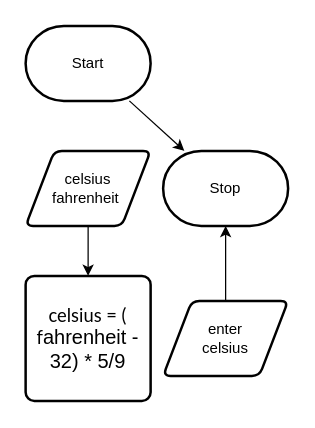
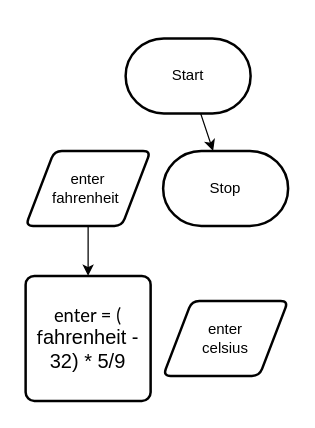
(88, 63) -> (188, 76)
(88, 188) -> (88, 188)
(226, 268) -> none
(88, 338) -> (88, 338)
